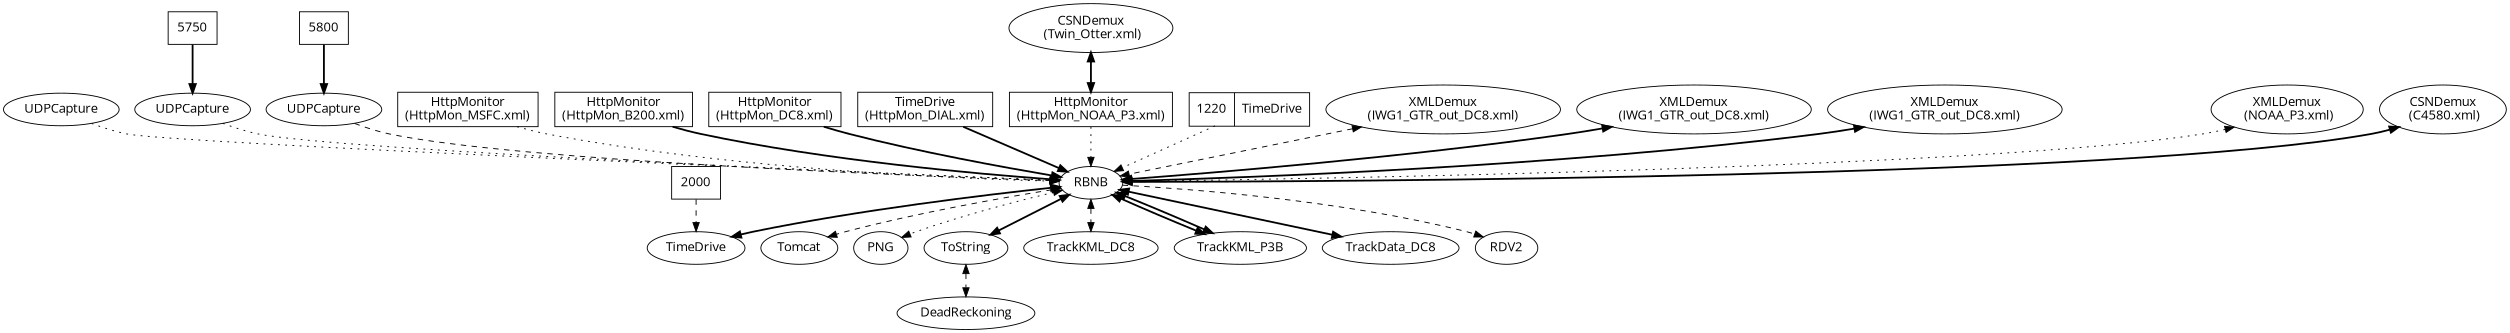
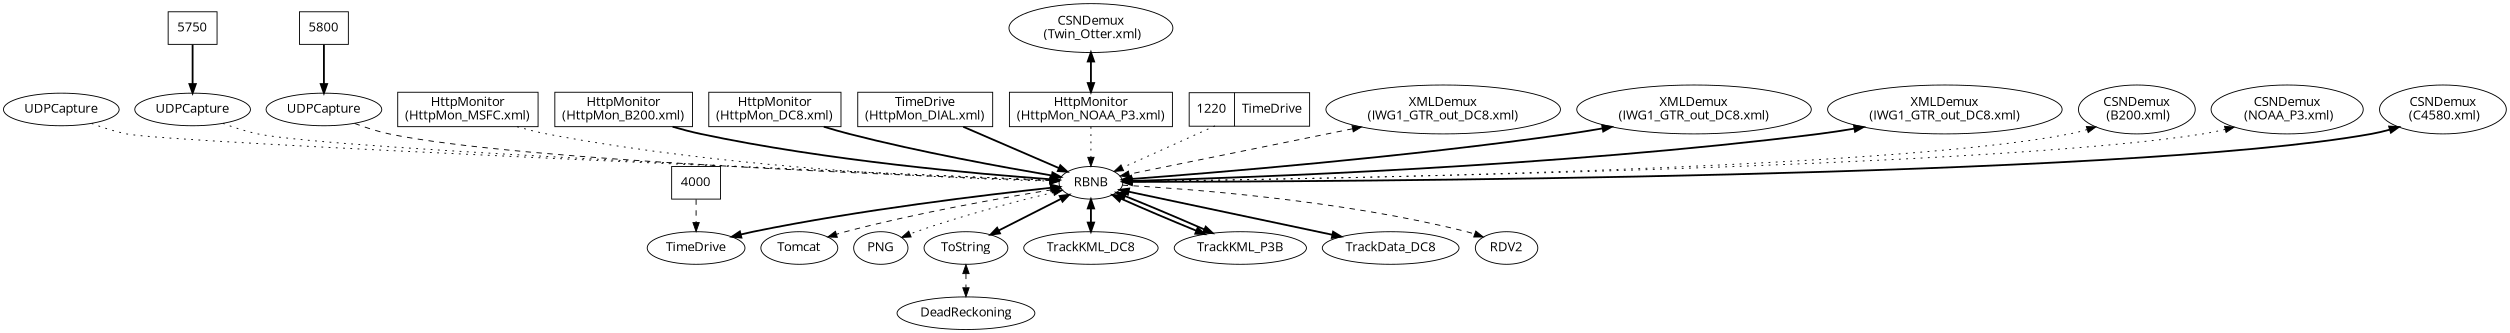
none -> (2137, 109)
(2287, 109) -> (2287, 109)
(696, 183) -> (696, 183)
(1091, 215) -> (1091, 215)
